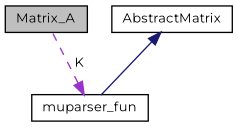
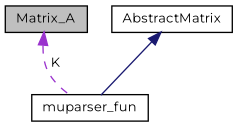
(65, 58) -> (50, 74)
